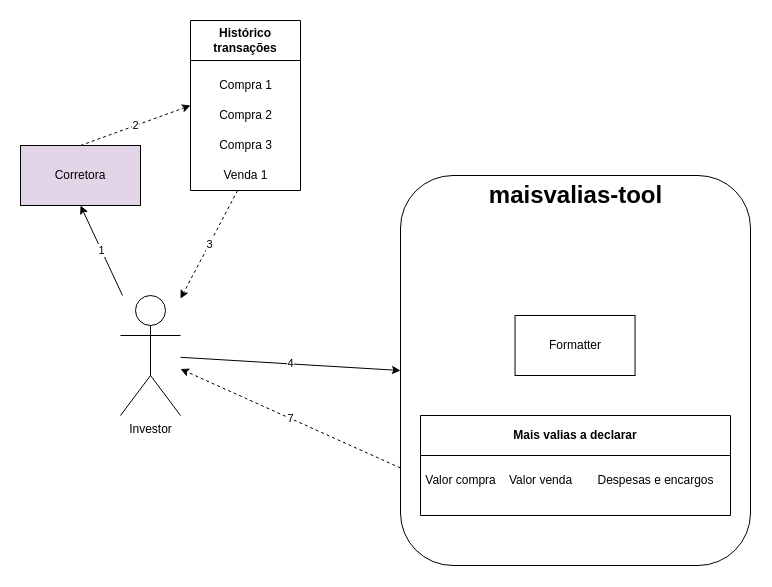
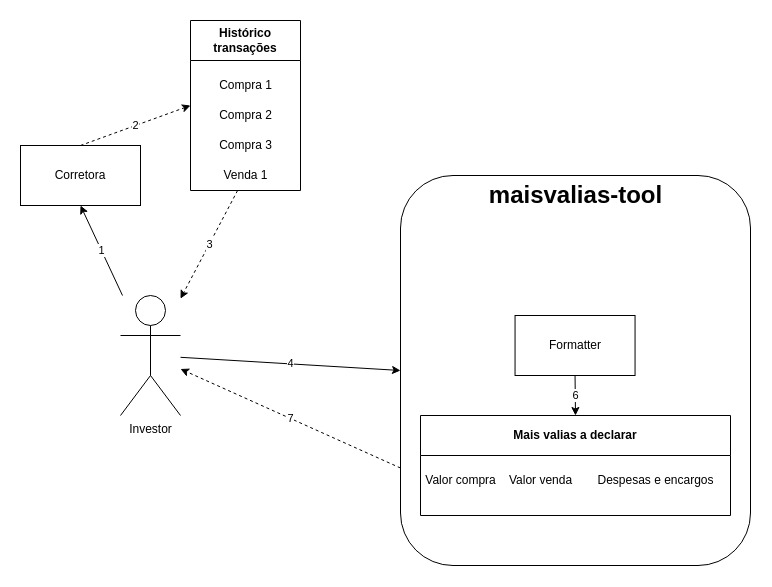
(81, 176) -> (81, 176)
none -> (575, 392)
